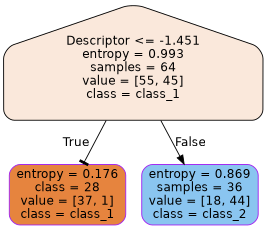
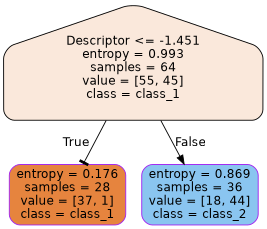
(68, 195) -> (68, 195)
